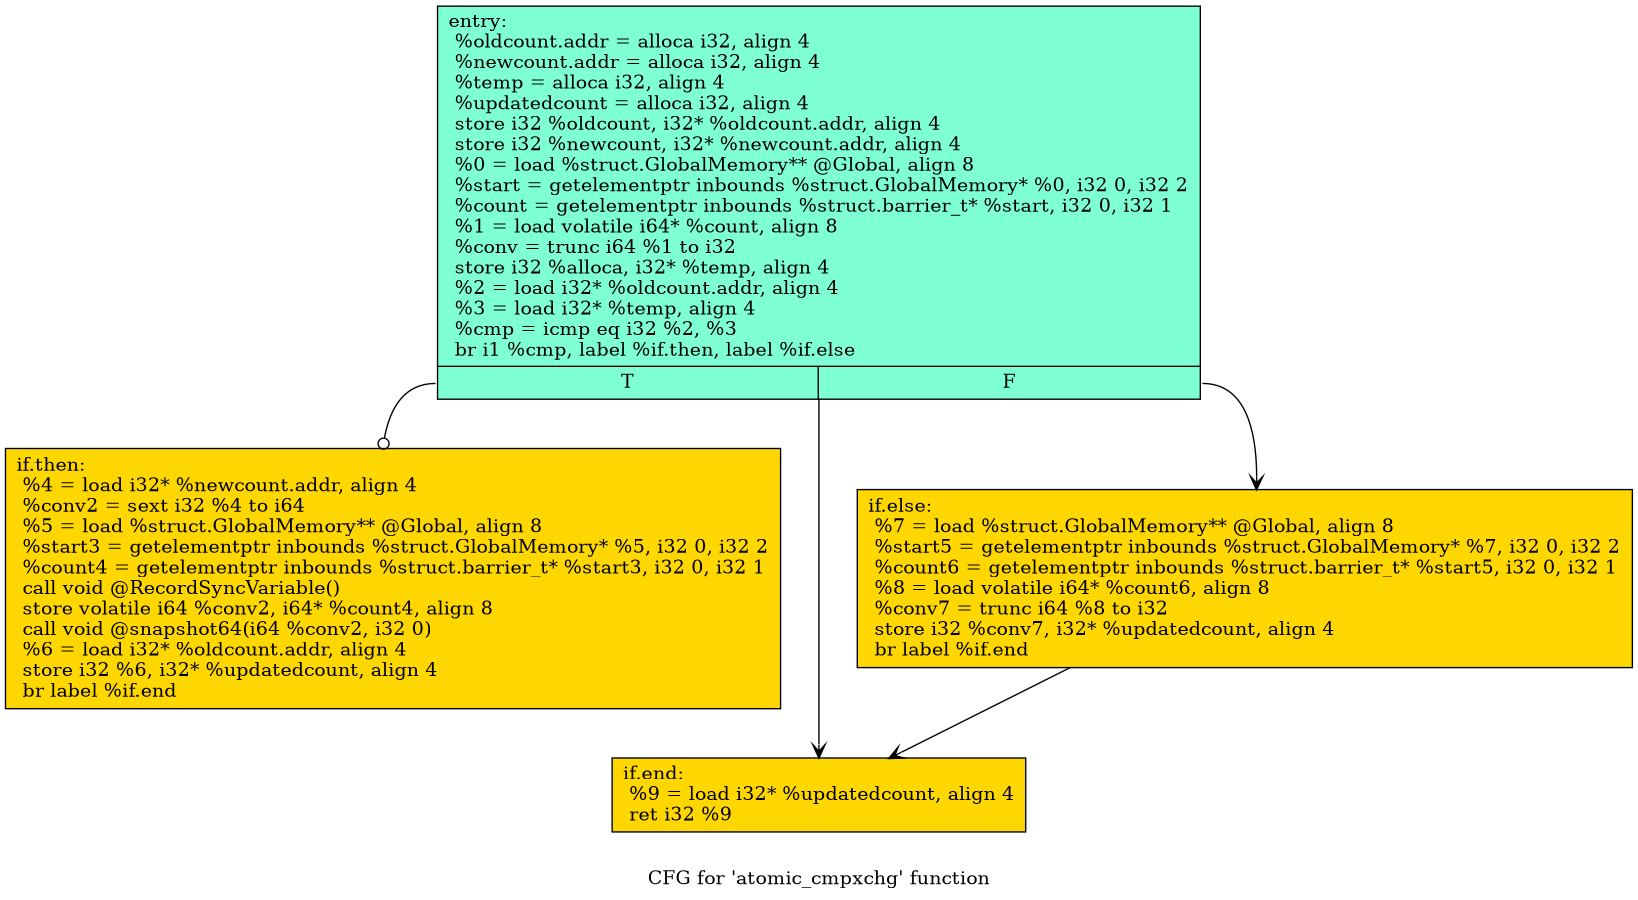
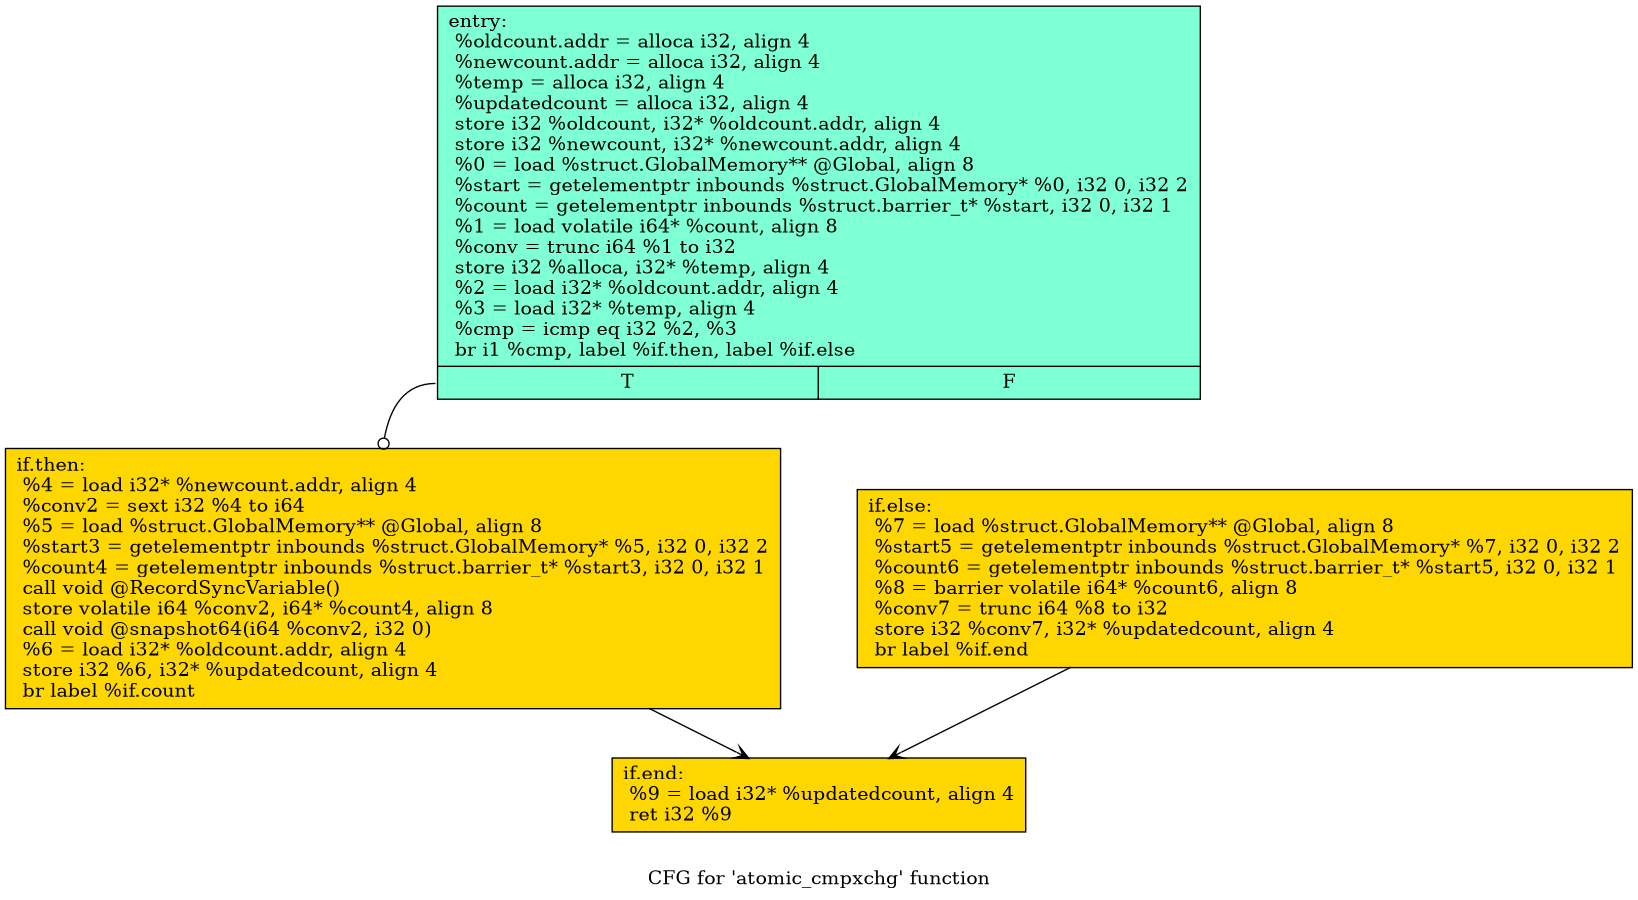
(1247, 417) -> none
(819, 571) -> (693, 730)
(1070, 588) -> (1083, 588)
(97, 691) -> (106, 691)
